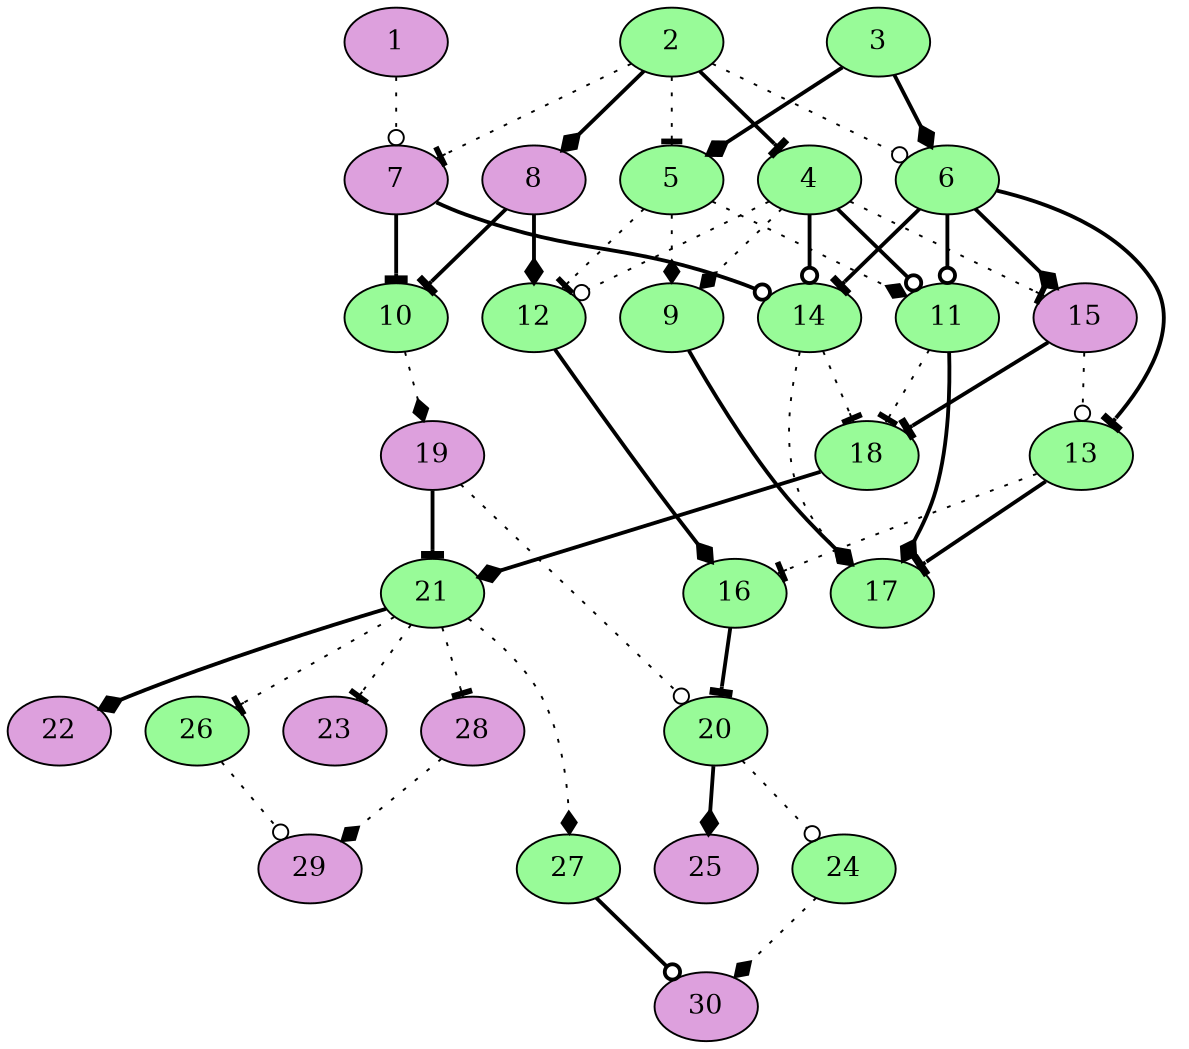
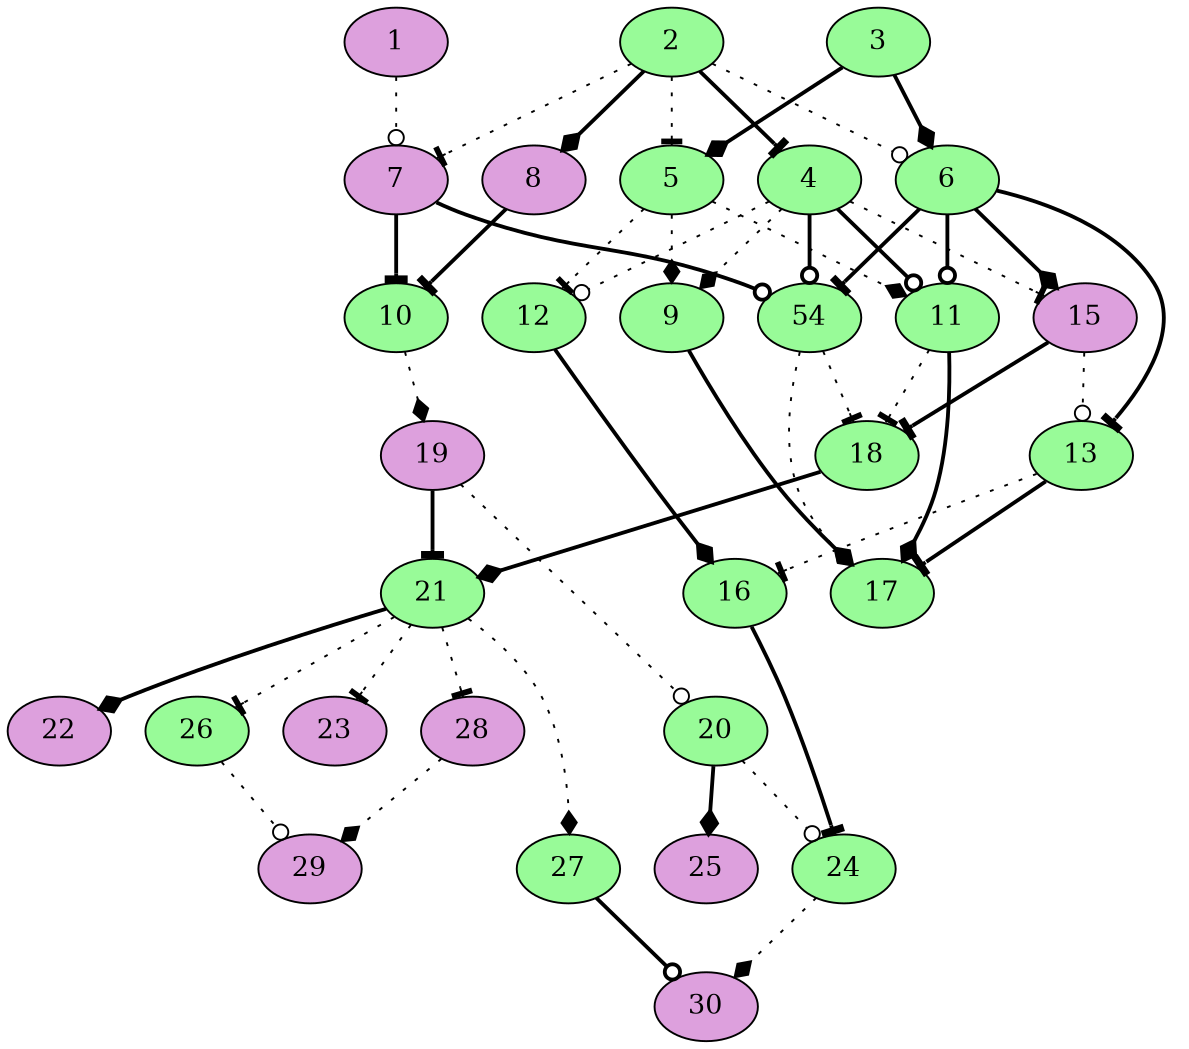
(534, 248) -> none
(810, 318) -> (810, 318)
(726, 657) -> (796, 724)
